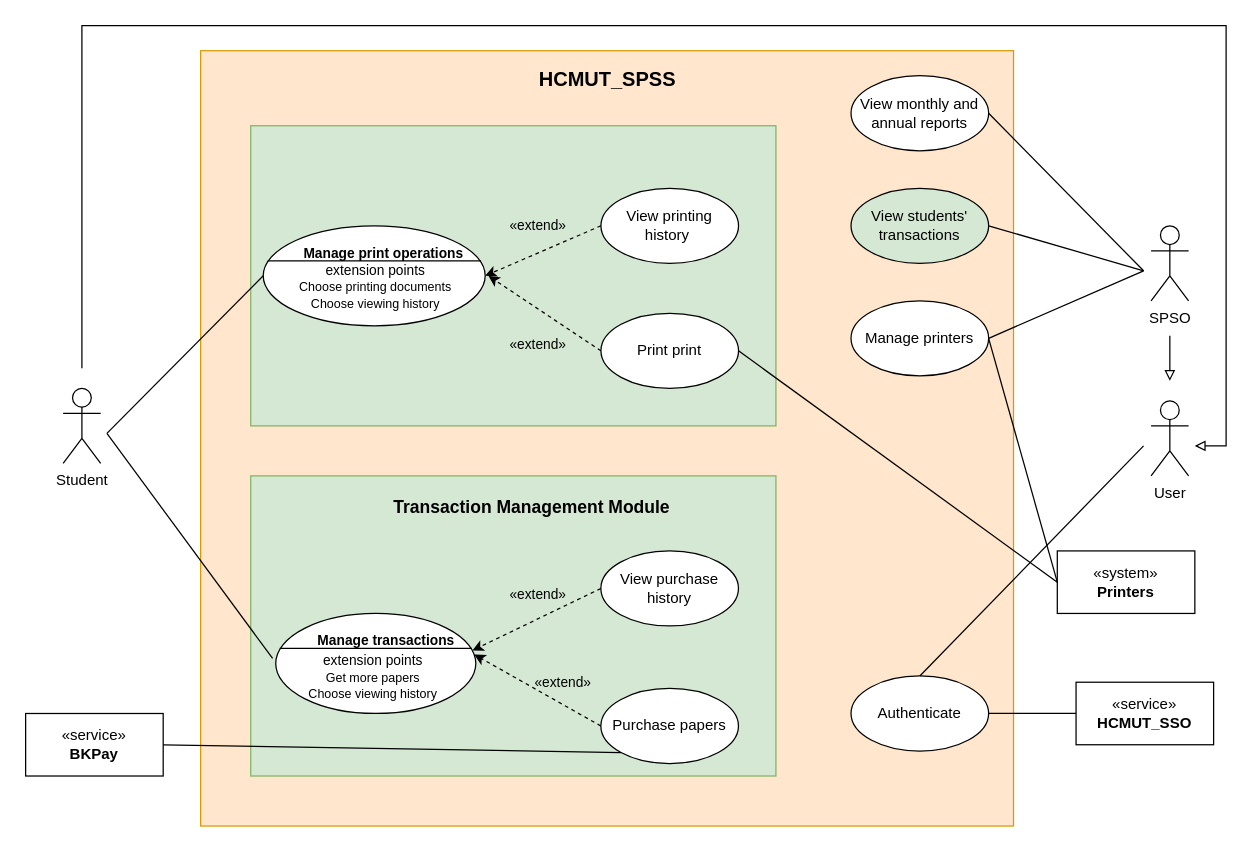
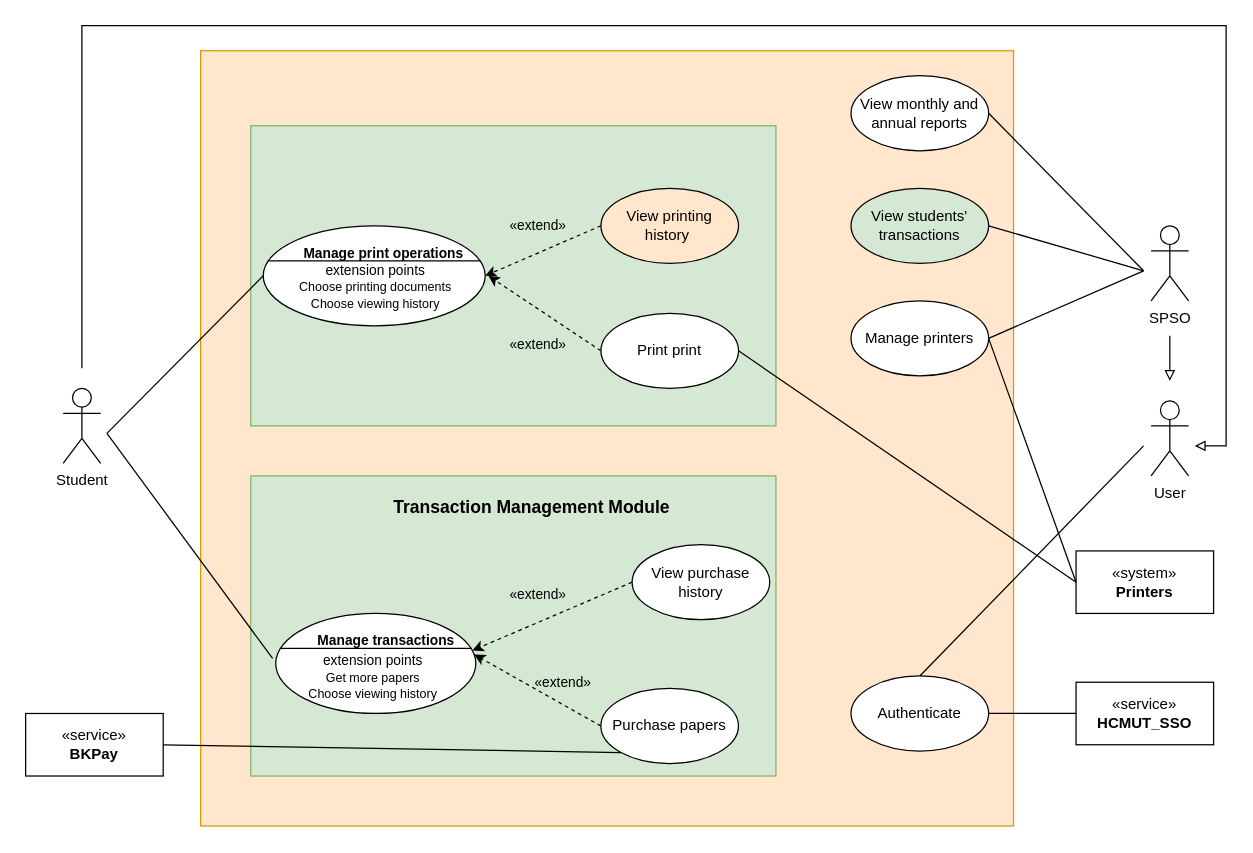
(607, 79) -> none
(669, 226) -> (669, 226)
(1126, 582) -> (1144, 582)
(669, 588) -> (701, 582)
